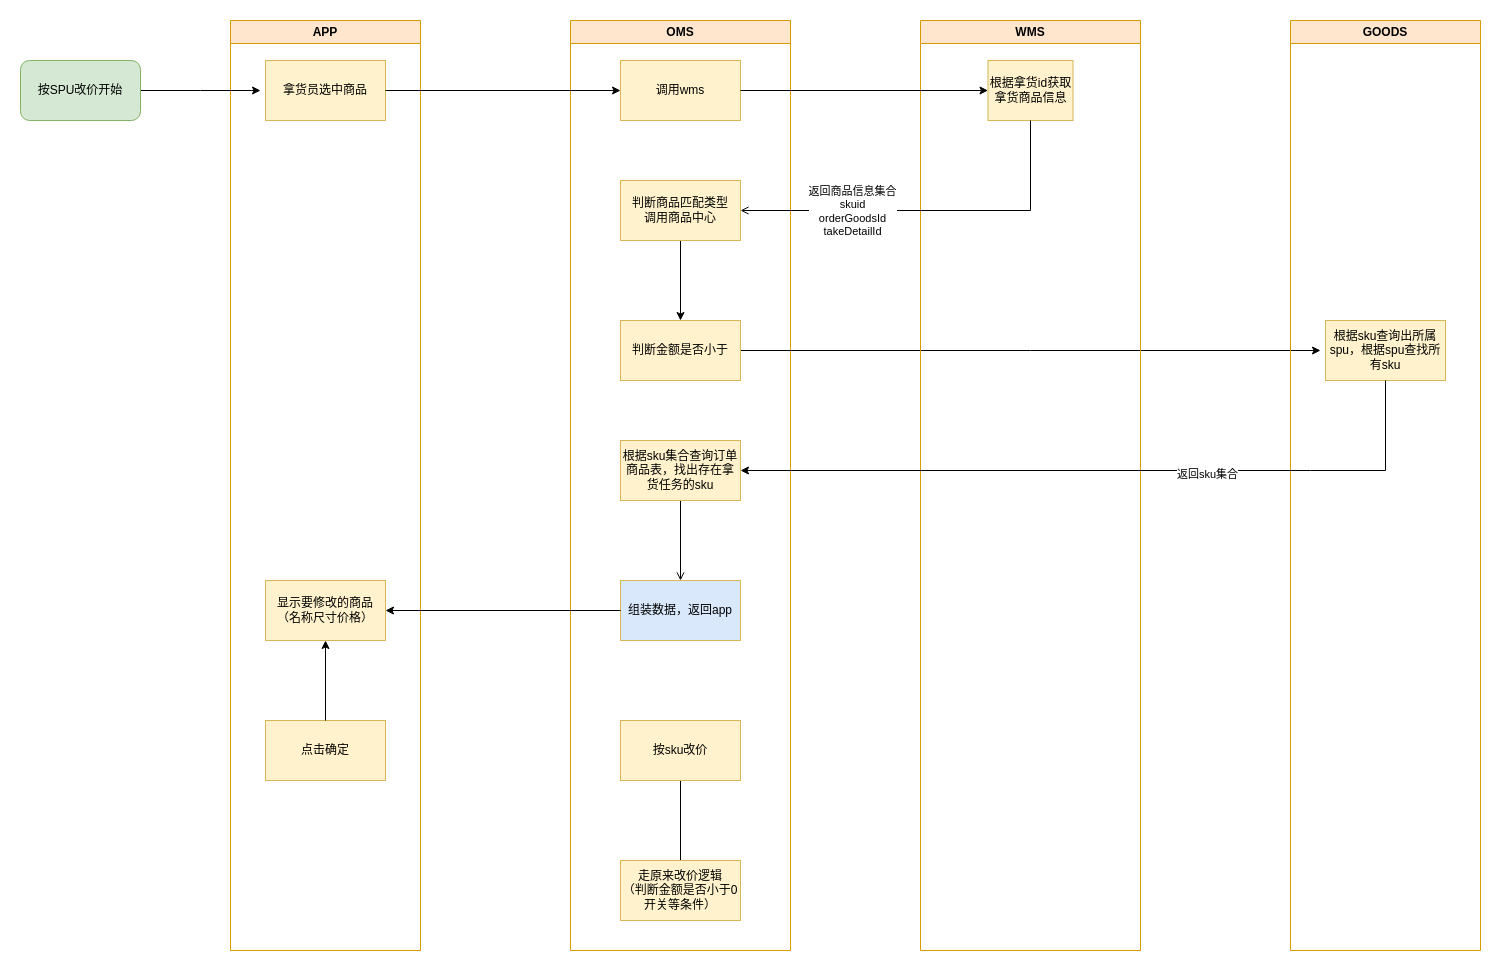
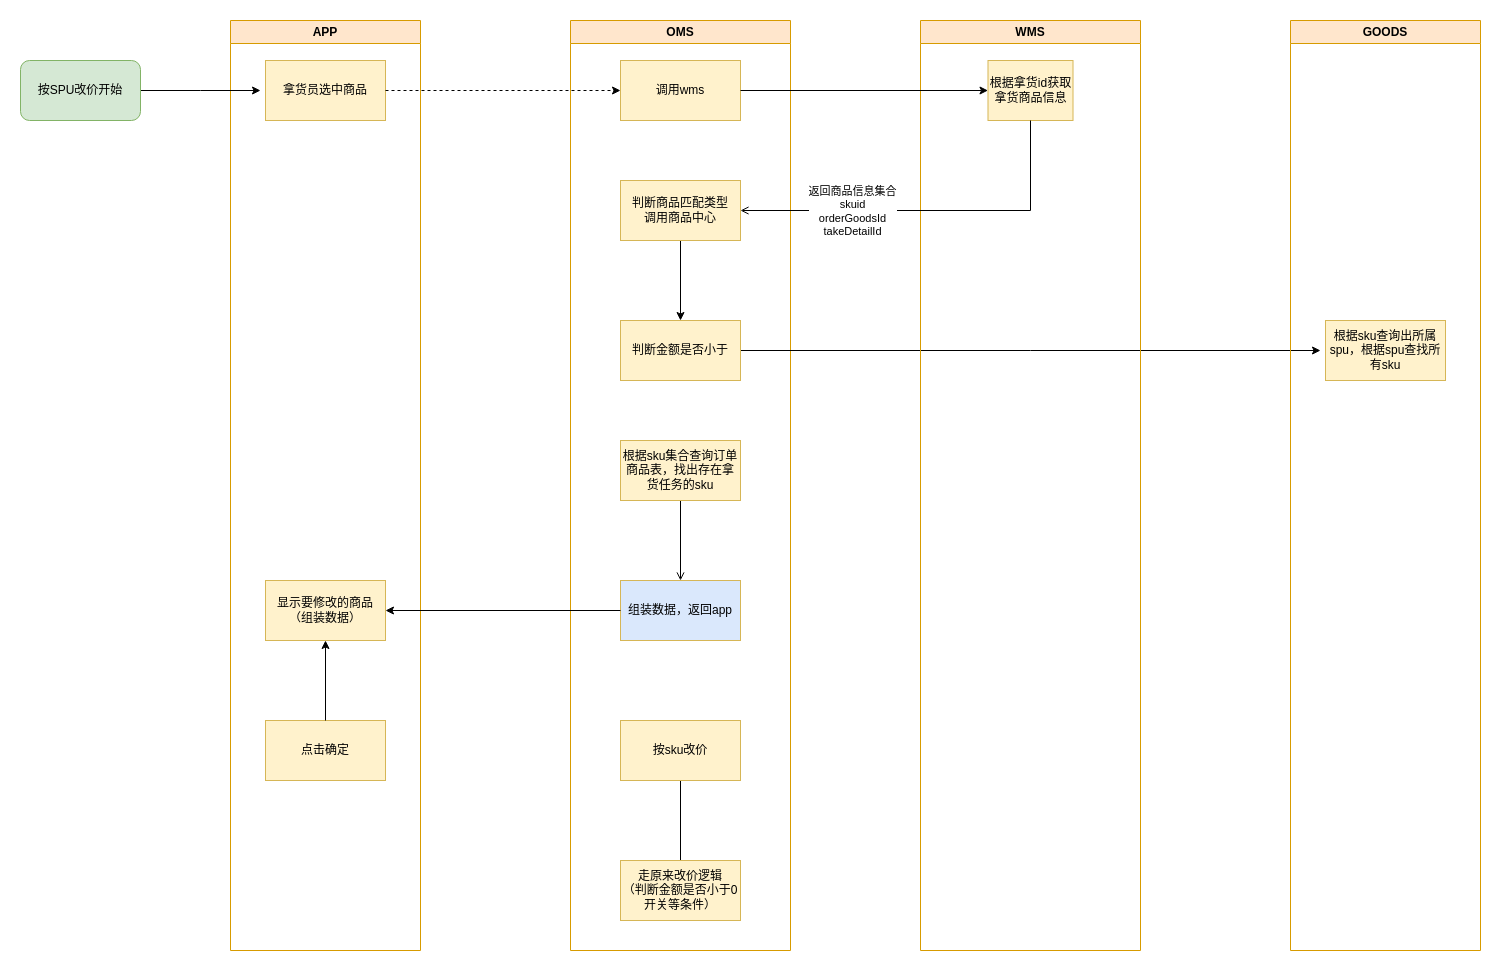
(500, 91) -> (500, 91)
(1111, 471) -> none
(326, 611) -> (326, 611)
